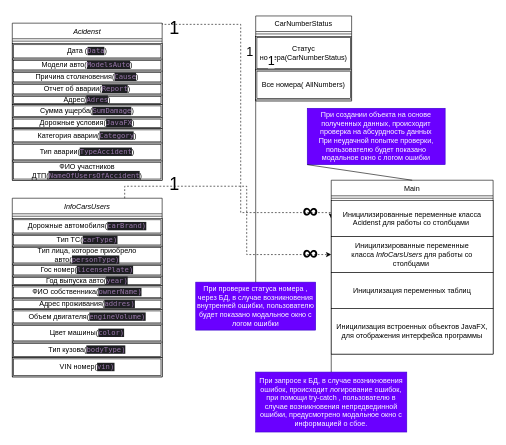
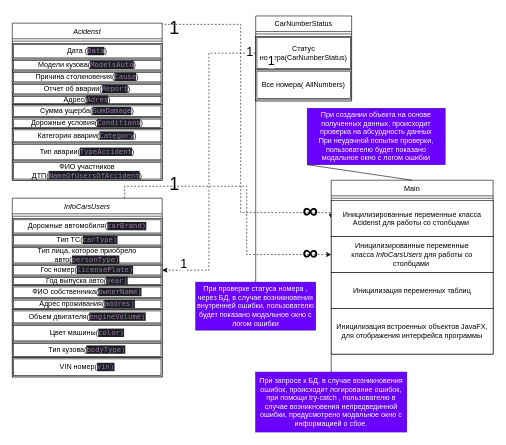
(87, 65) -> (87, 65)
(87, 123) -> (87, 123)
none -> (167, 270)
